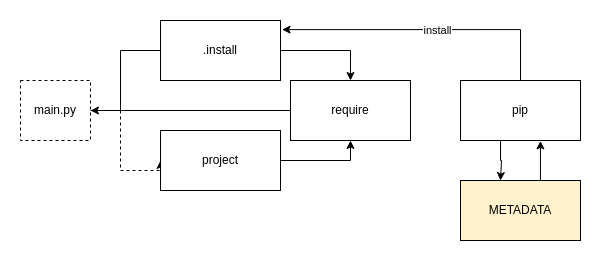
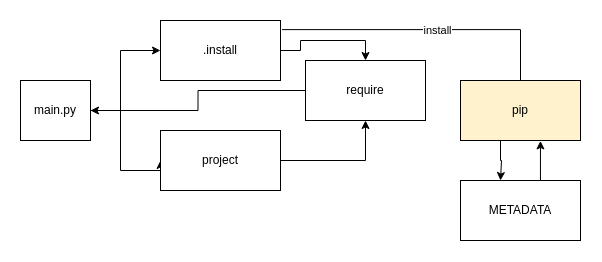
(290, 30) -> (287, 30)
(155, 51) -> (152, 51)
(56, 111) -> (56, 111)
(351, 111) -> (366, 91)
(521, 111) -> (521, 111)
(121, 162) -> (121, 162)
(521, 211) -> (521, 211)
